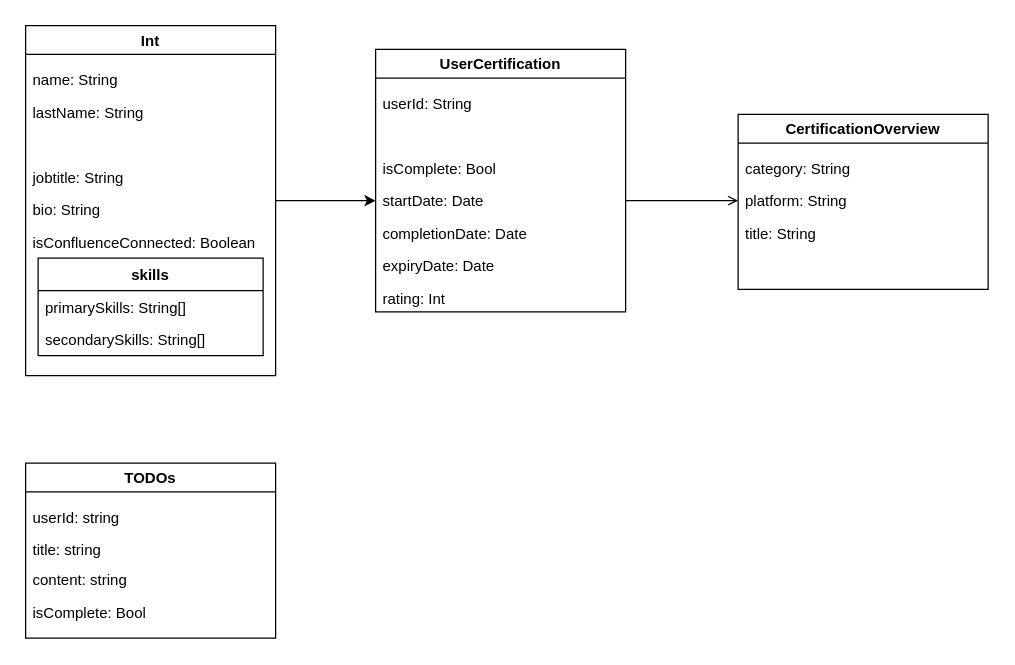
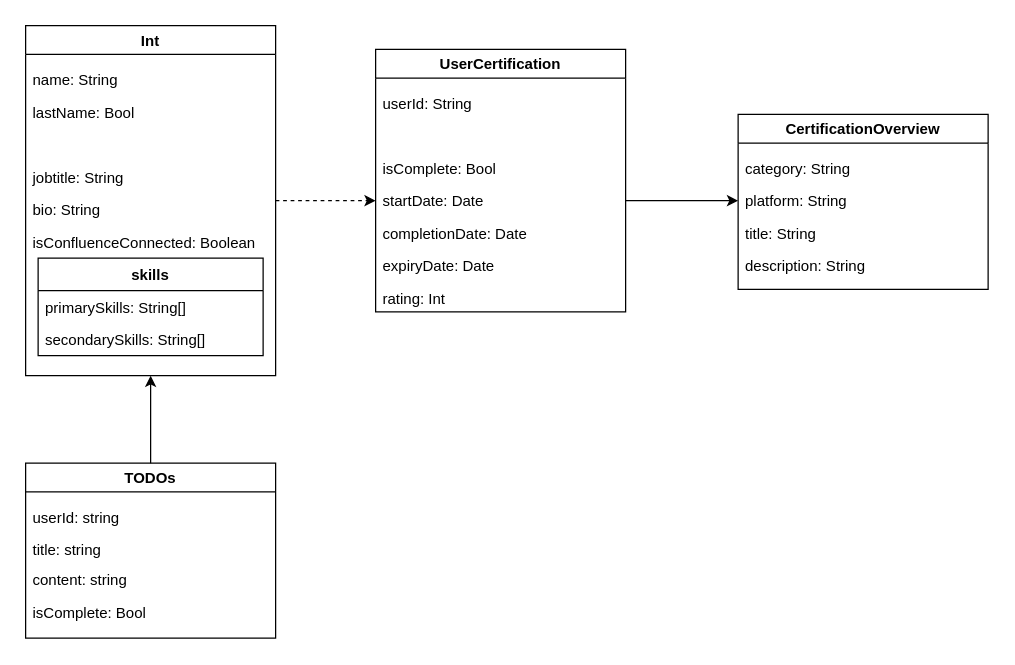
(92, 113) -> (84, 113)
(322, 201) -> (322, 201)
(730, 201) -> (728, 201)
none -> (863, 266)
none -> (151, 424)
